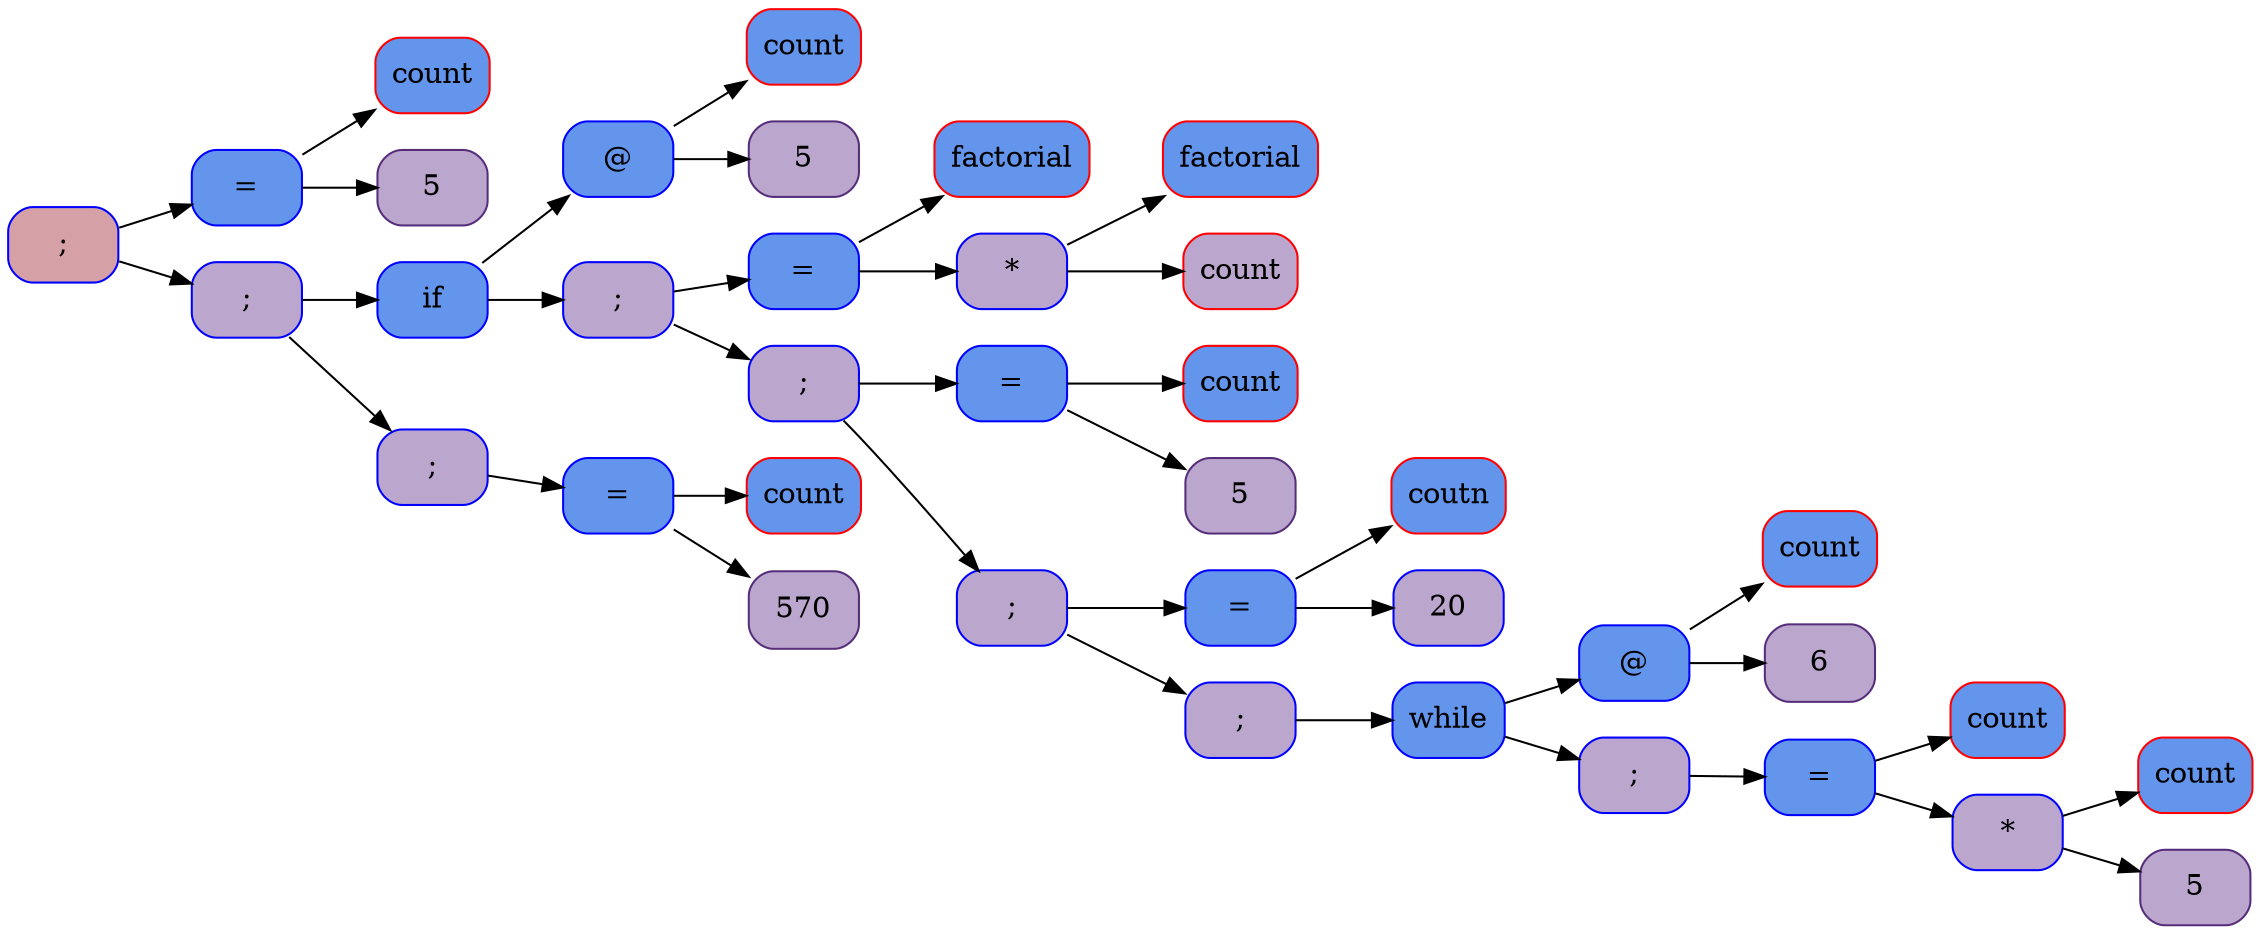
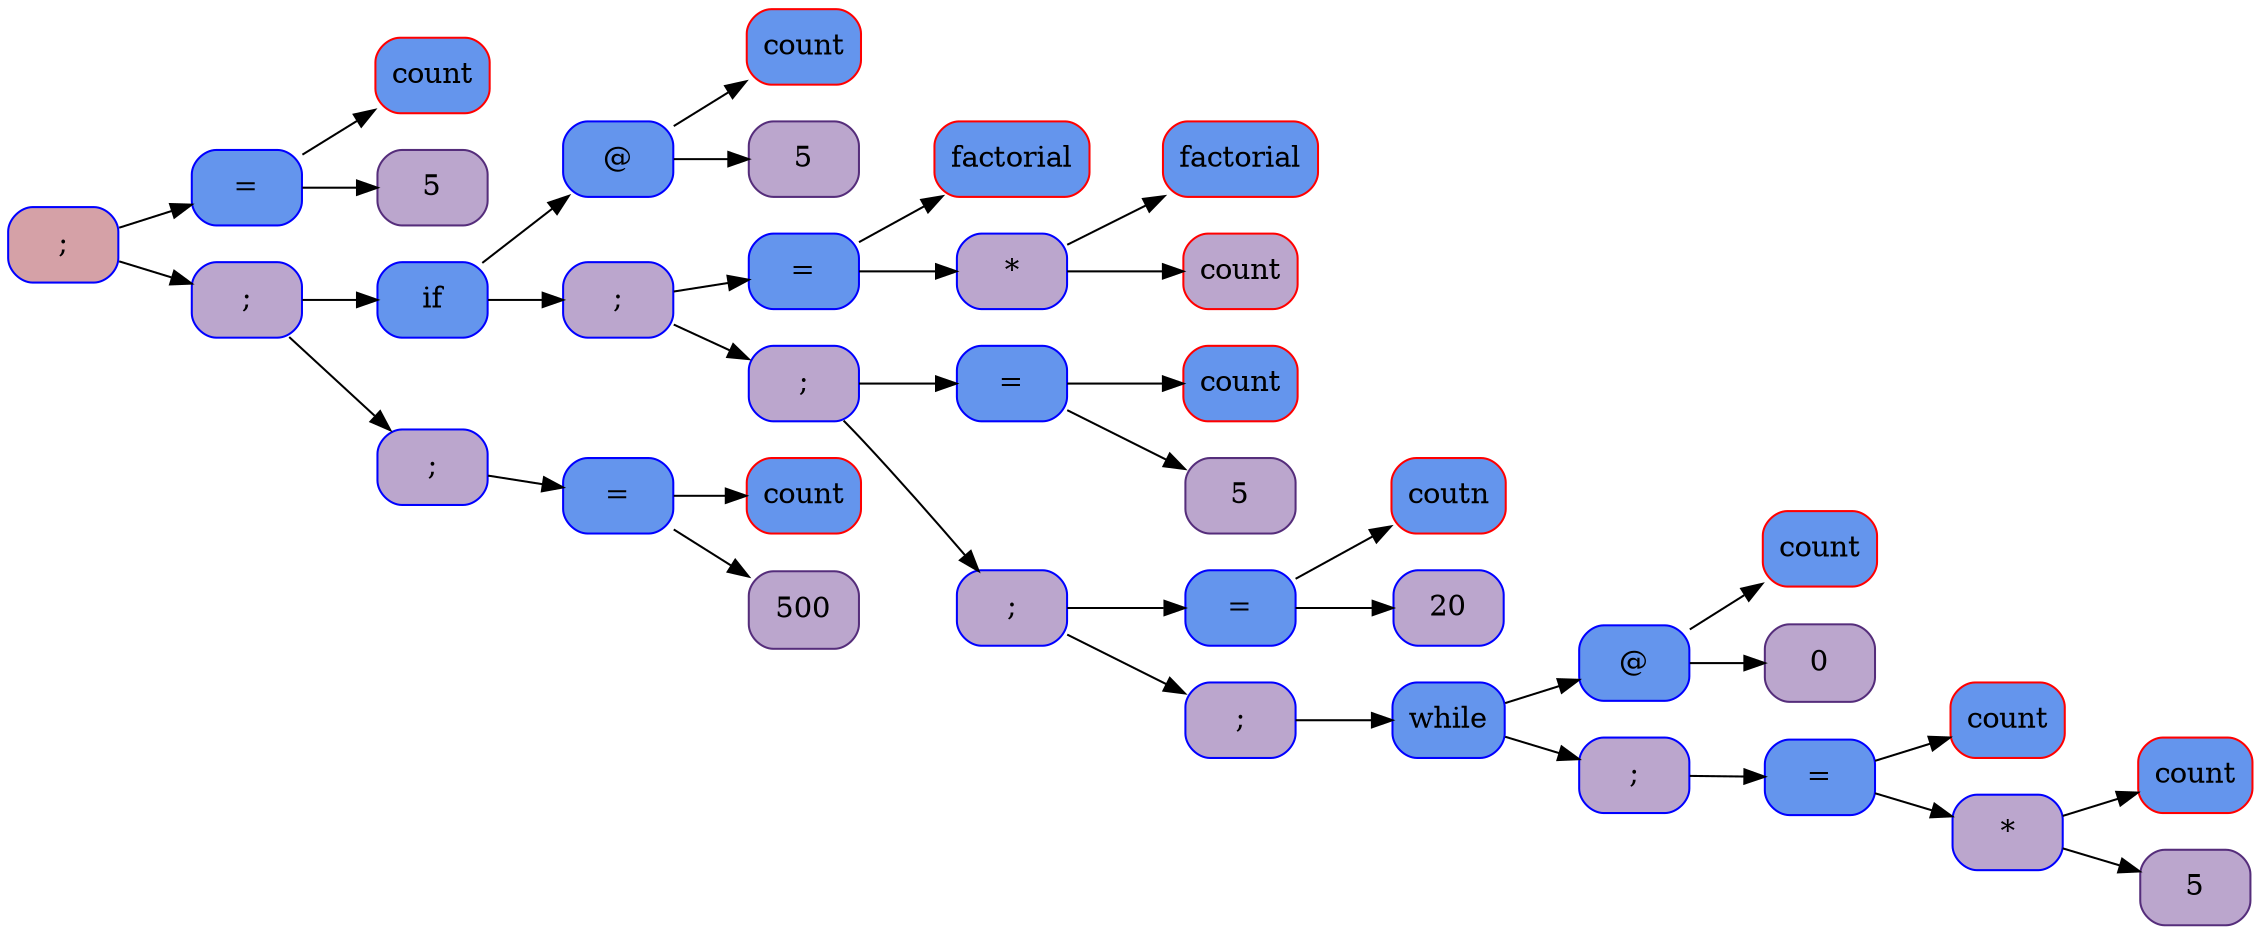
(804, 610) -> (804, 610)
(1820, 663) -> (1820, 663)
